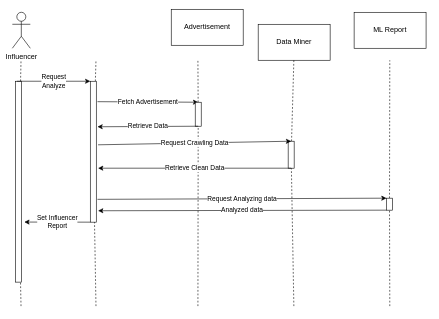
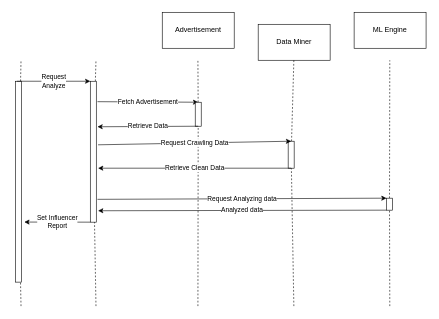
(207, 27) -> (198, 30)
(21, 30) -> none
(390, 30) -> (390, 30)
